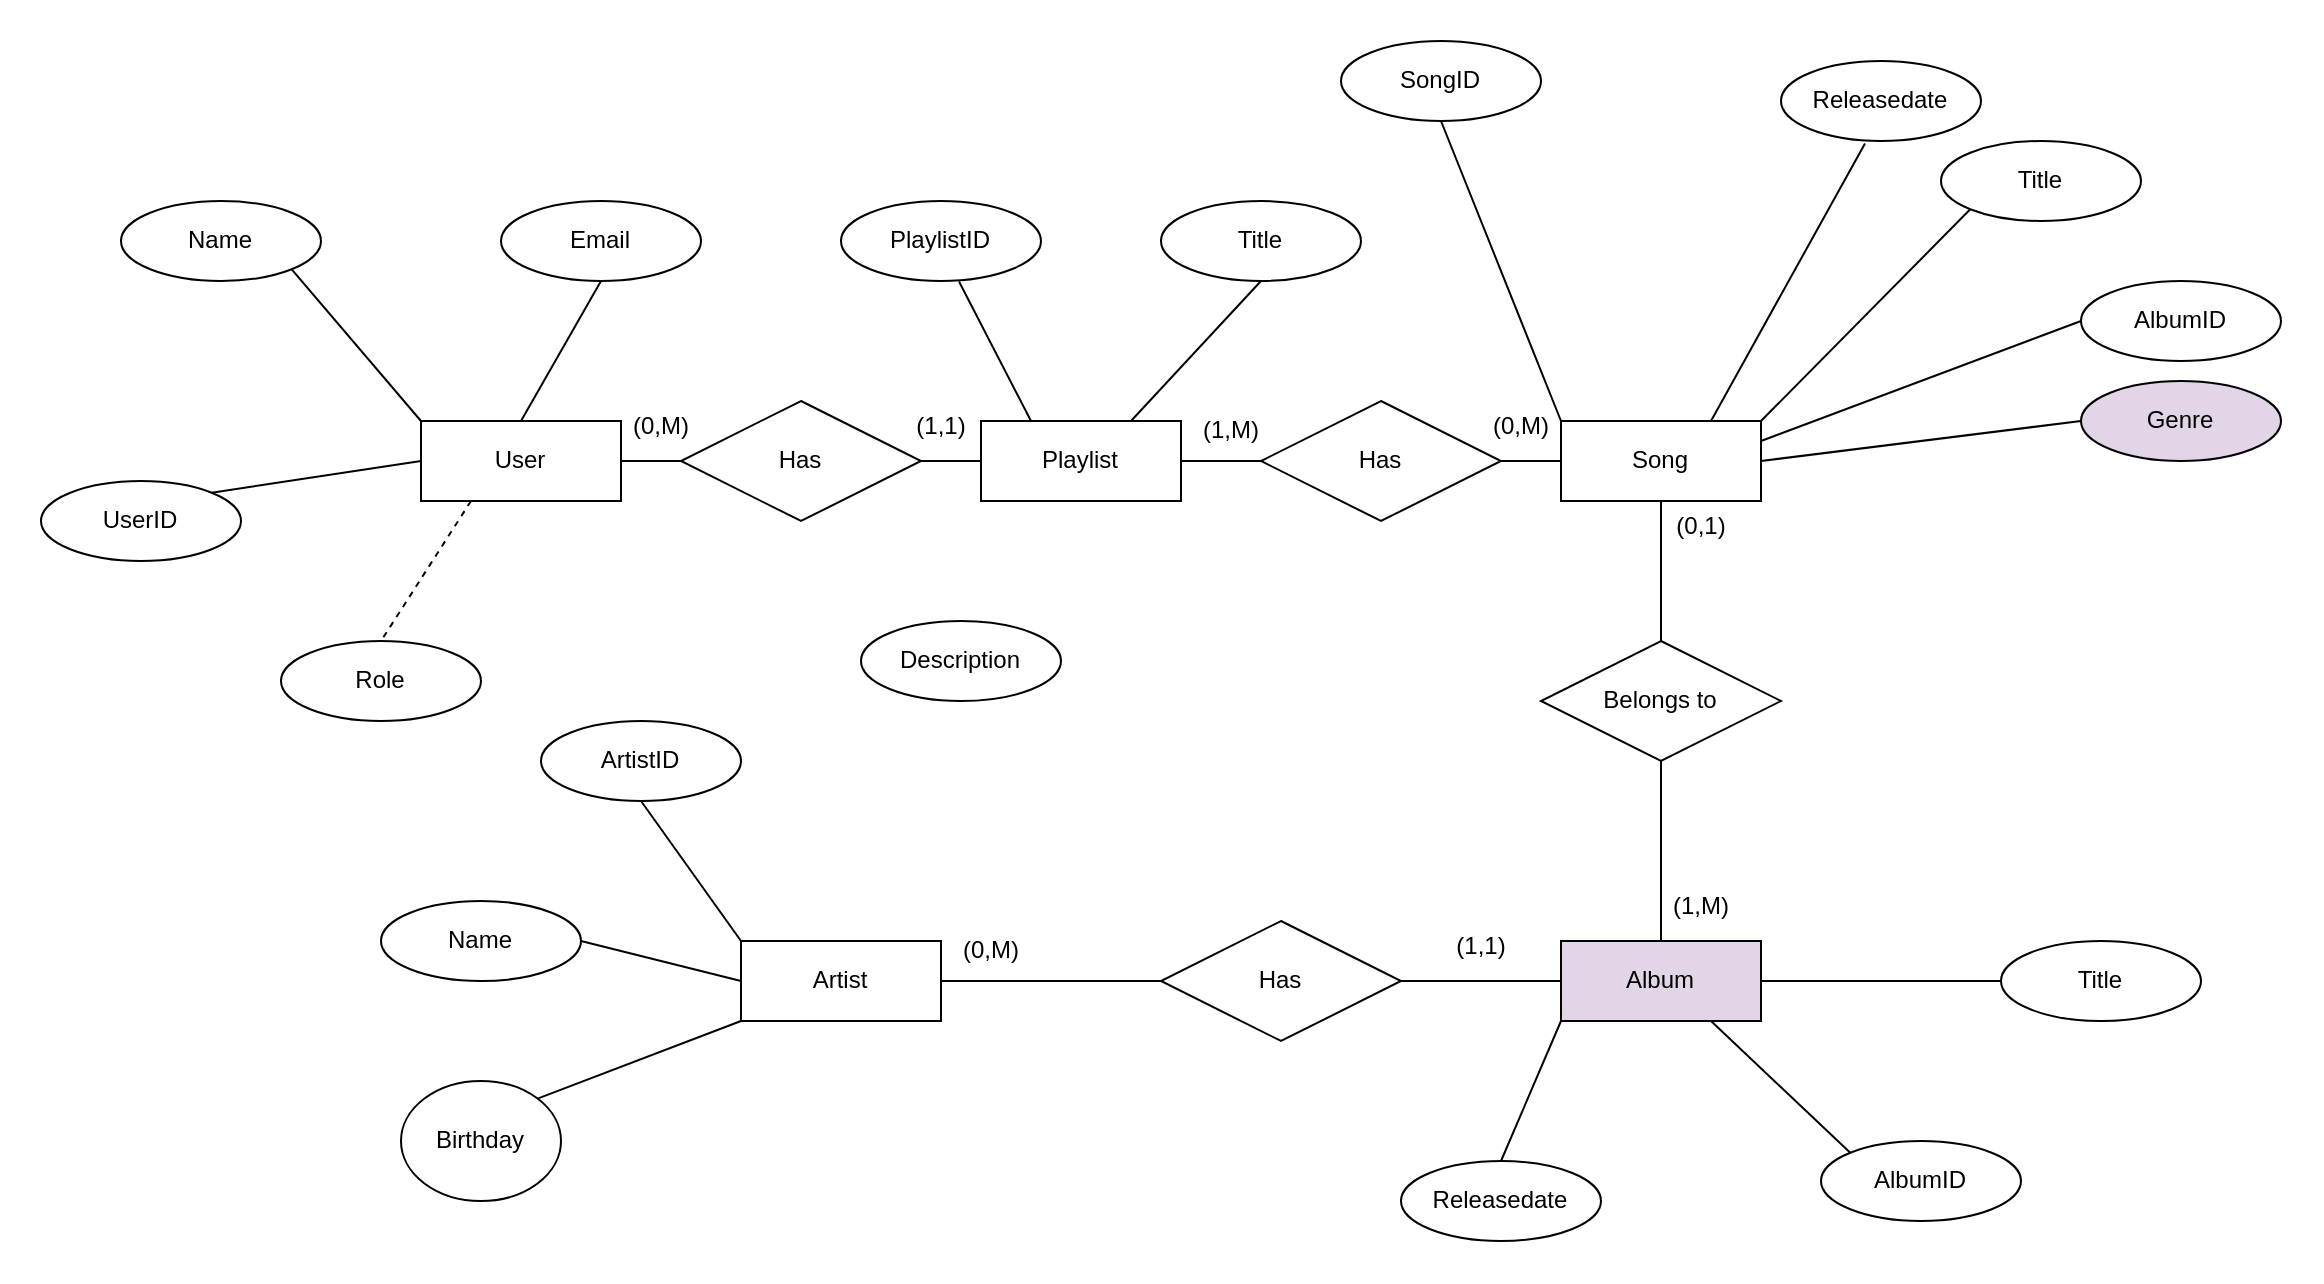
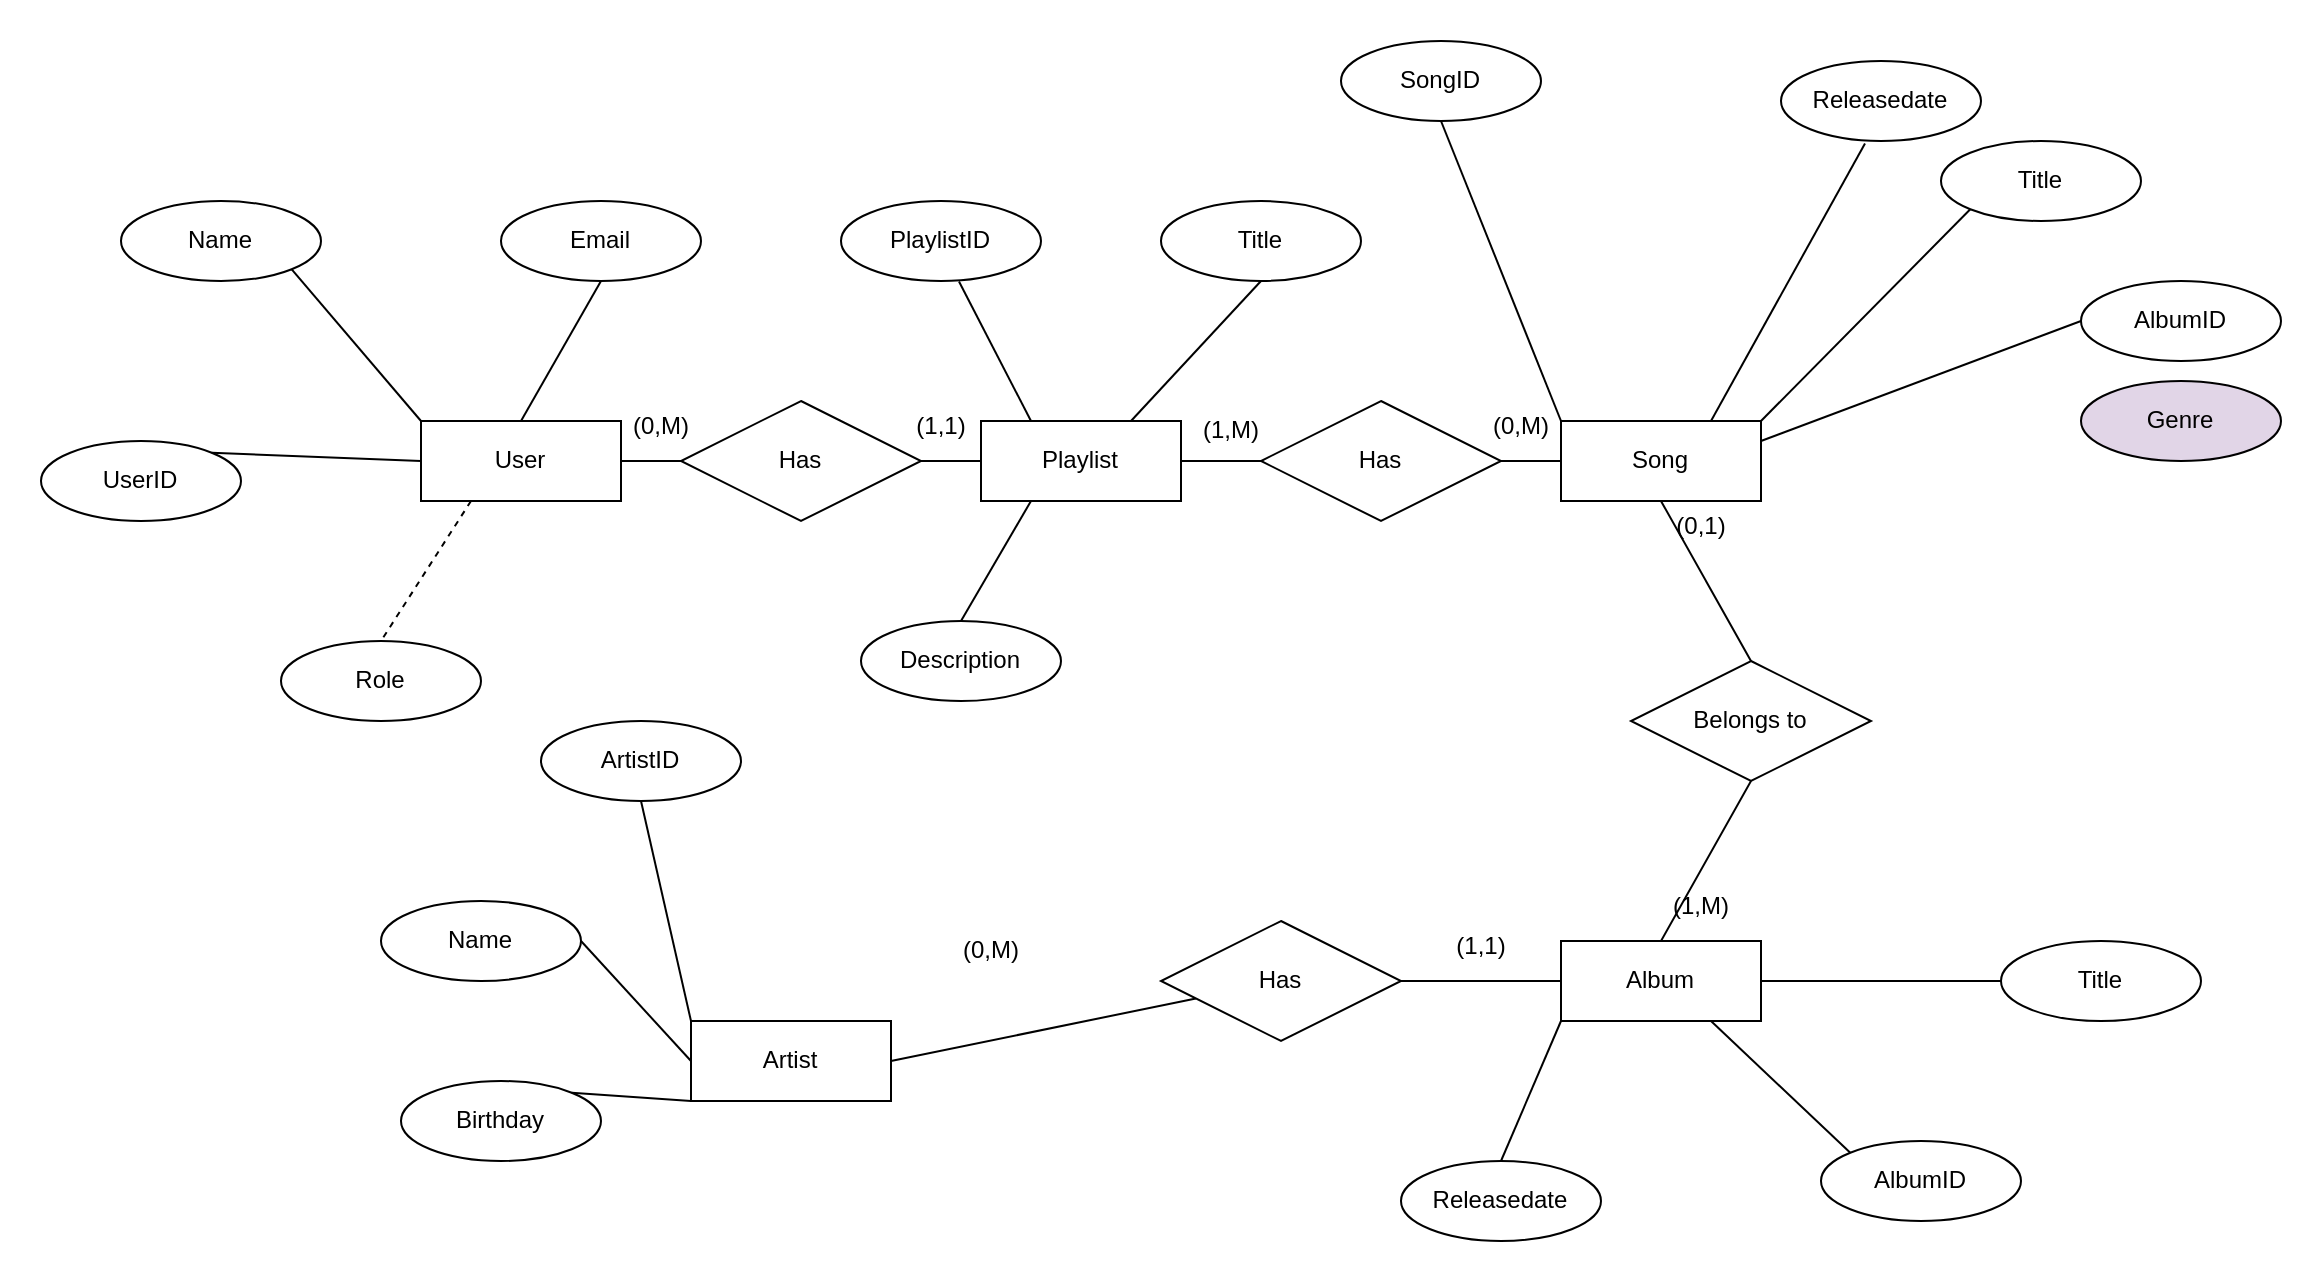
(1921, 441) -> none
(141, 521) -> (141, 481)
none -> (996, 561)
(1661, 701) -> (1751, 721)
(841, 981) -> (791, 1061)
(1661, 981) -> (1661, 981)
(481, 1141) -> (501, 1121)
